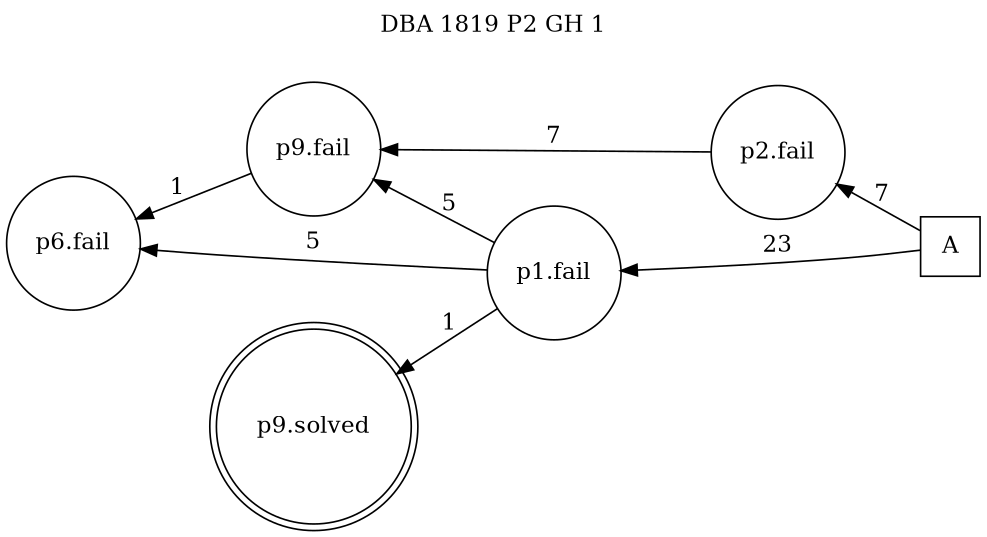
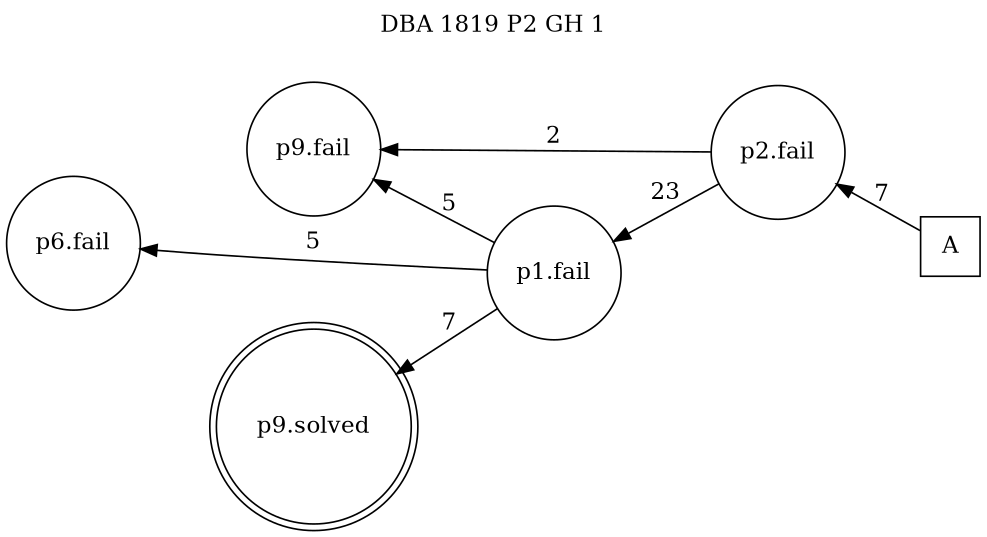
(554, 137) -> (554, 137)
(202, 193) -> none
(779, 263) -> (674, 208)
(450, 323) -> (450, 323)
